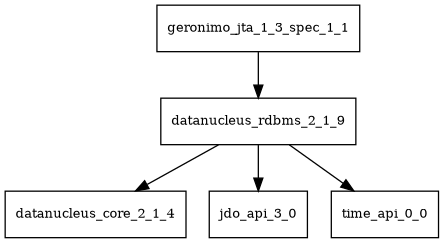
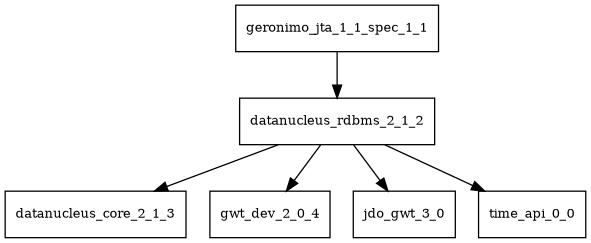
(258, 28) -> (337, 28)
(258, 121) -> (337, 121)
(96, 214) -> (96, 214)
(258, 214) -> (404, 214)
none -> (270, 214)
